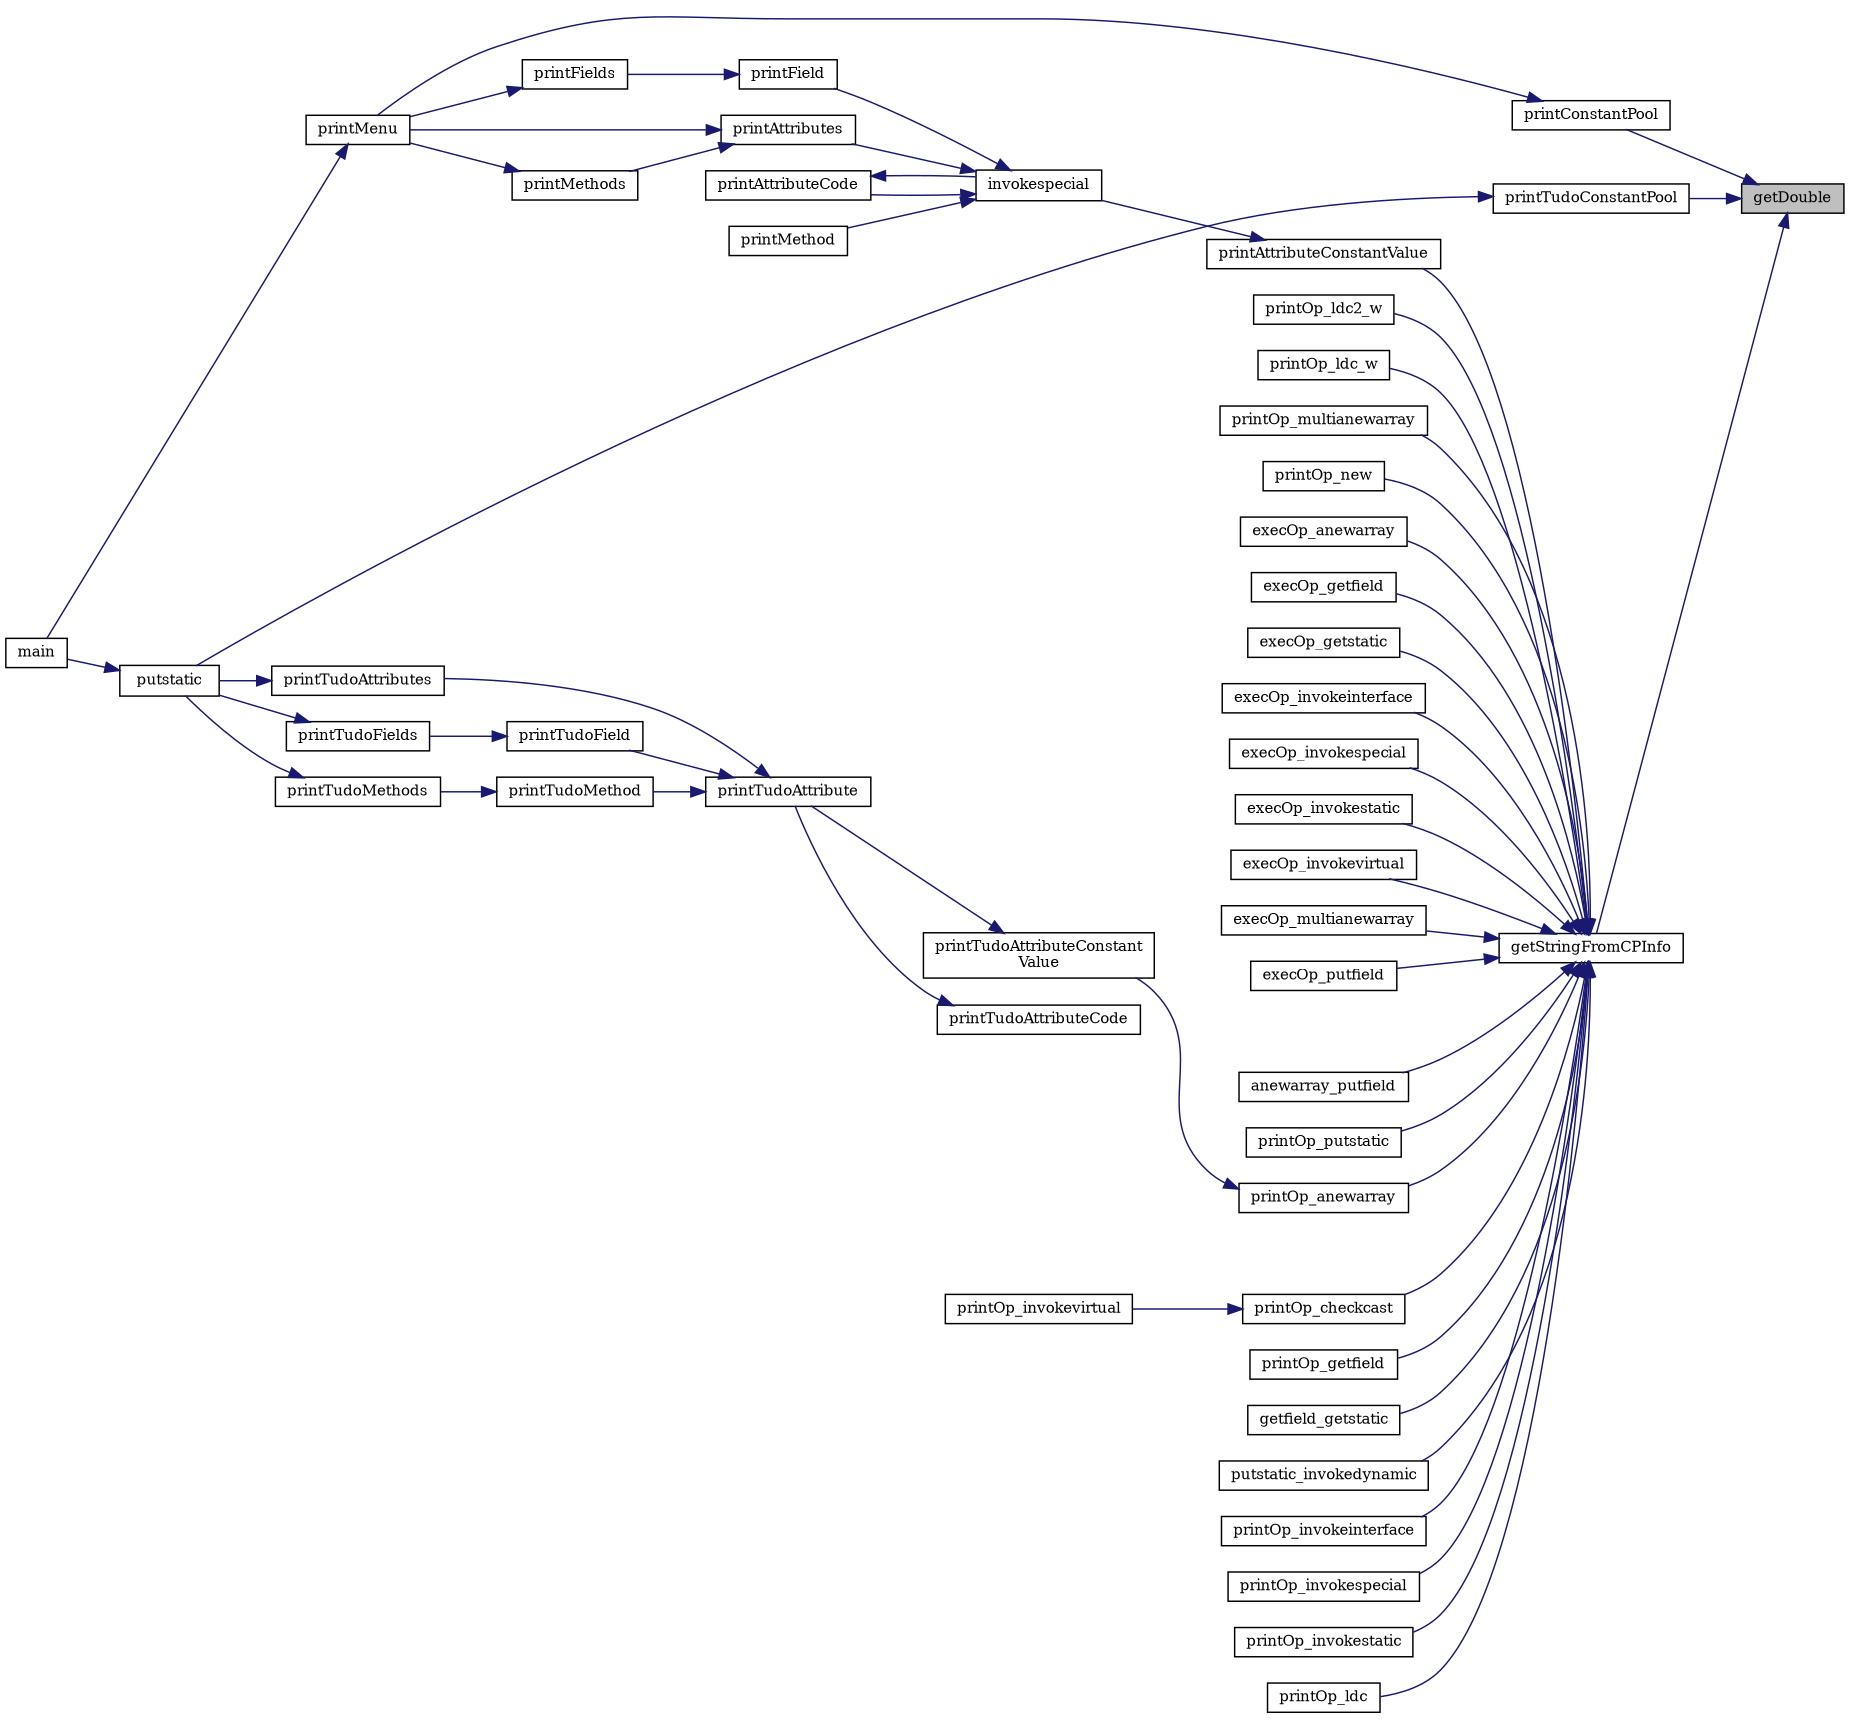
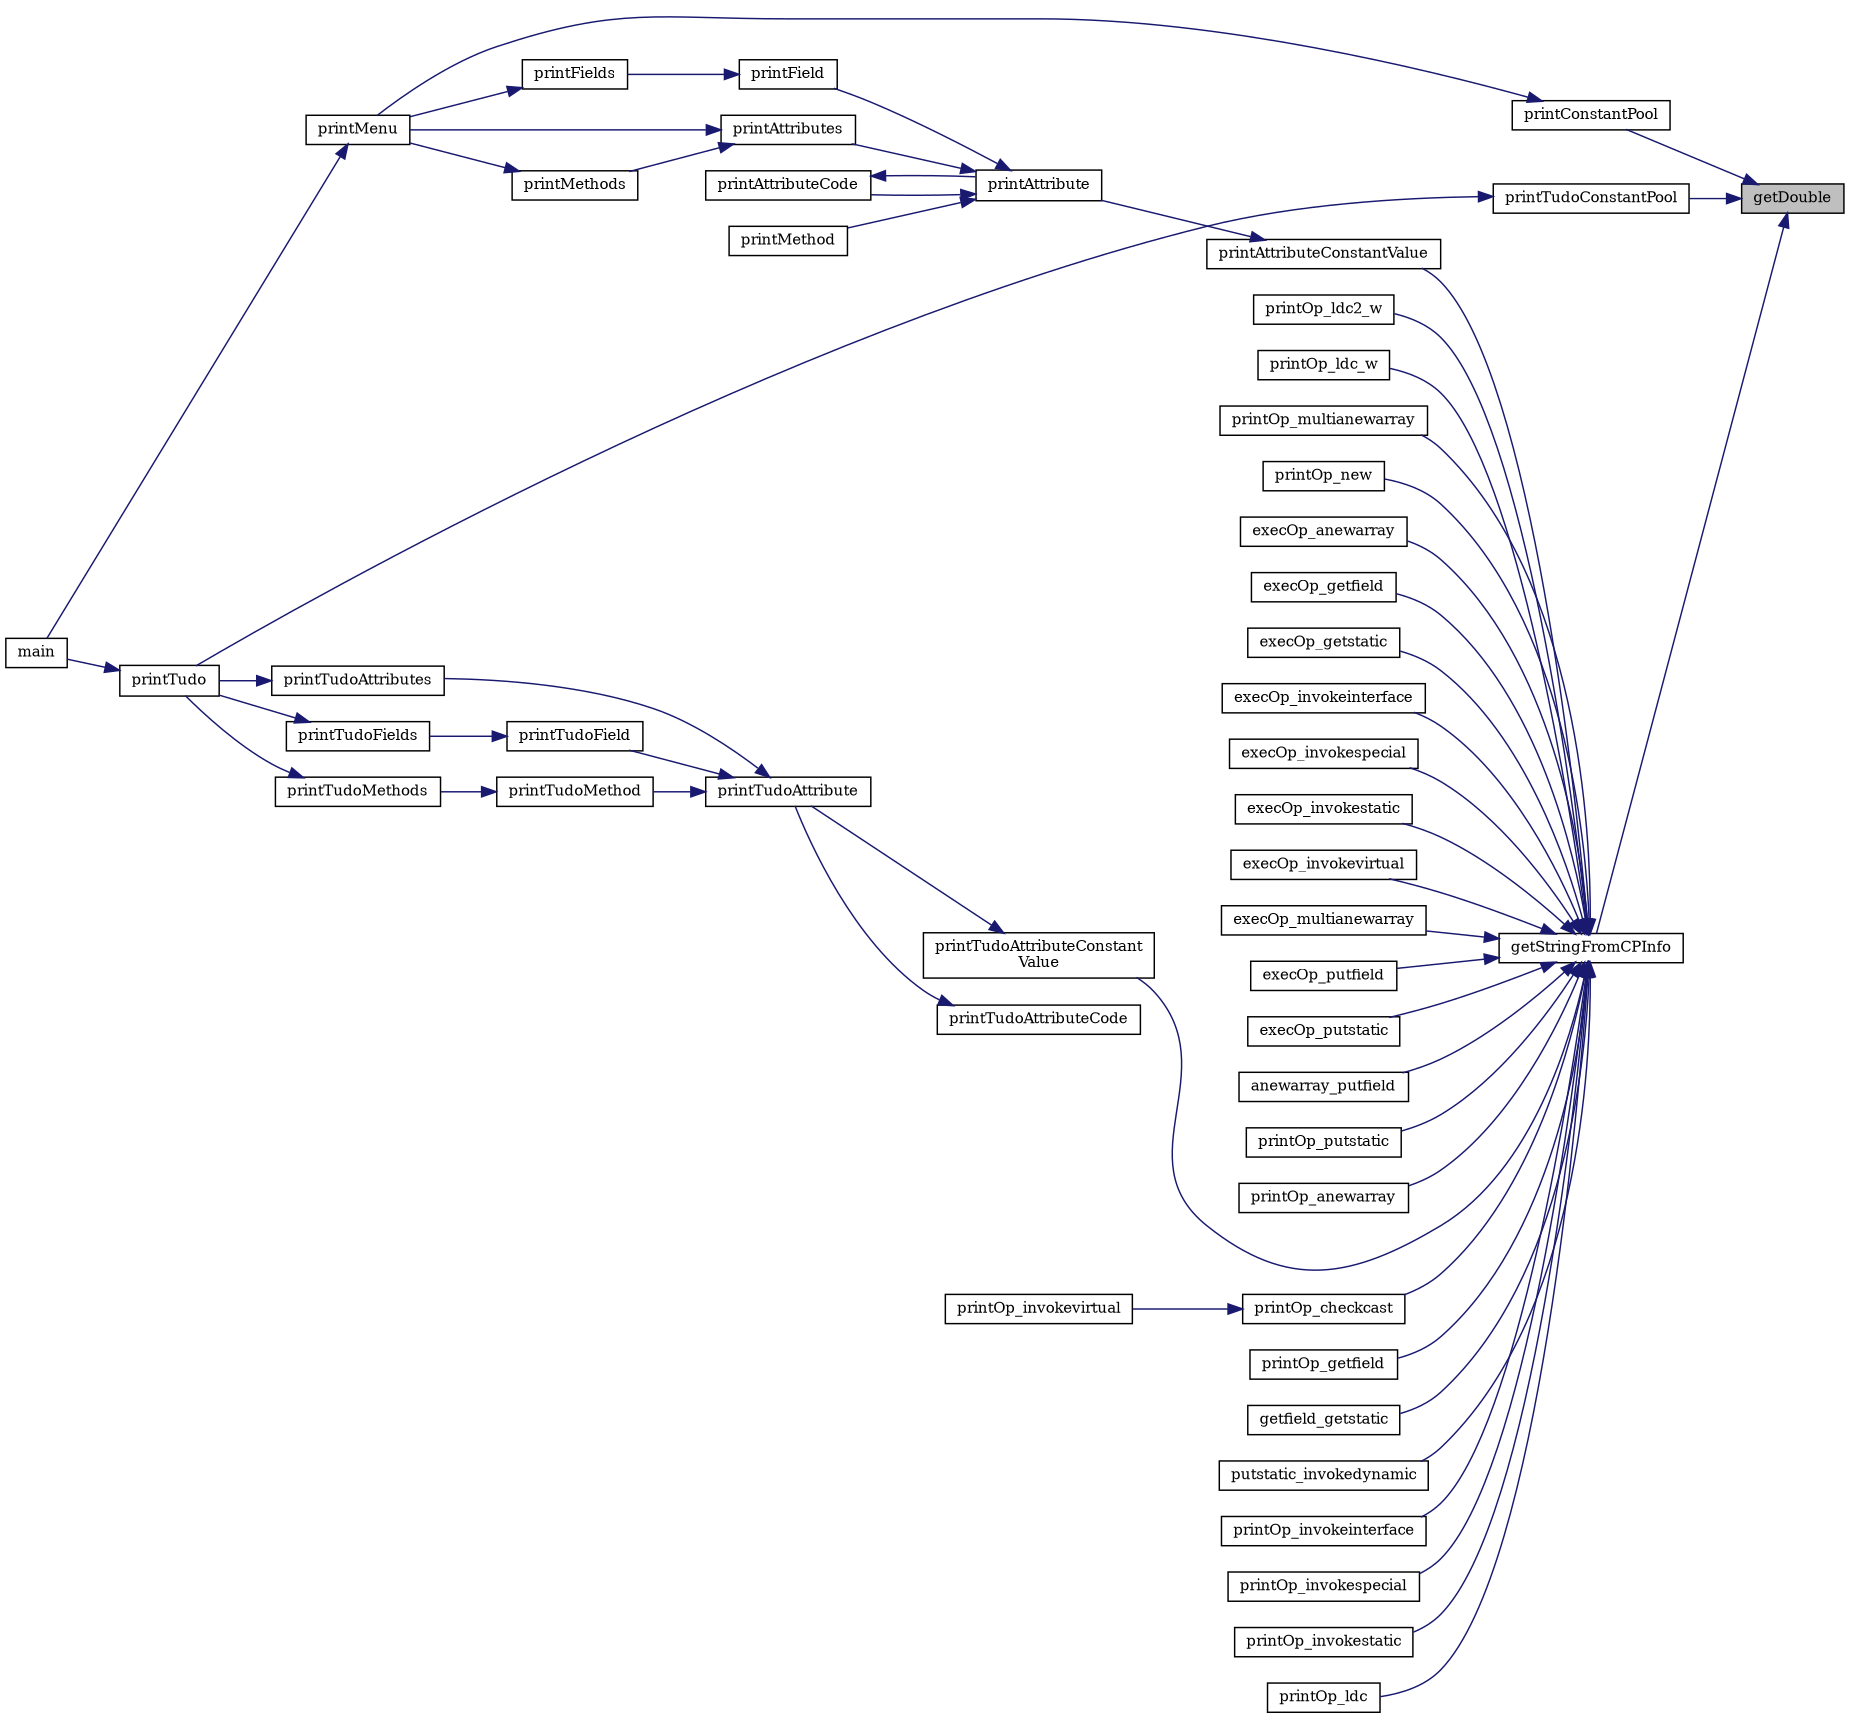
(1039, 185) -> (1039, 185)
(169, 681) -> (169, 681)
none -> (1324, 1031)
(1180, 1081) -> (1333, 1268)
